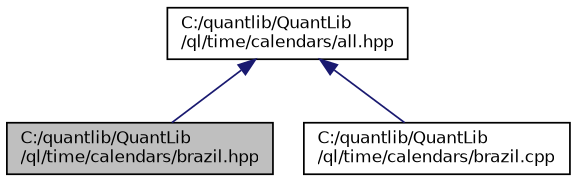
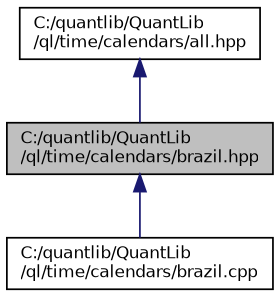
(369, 96) -> (140, 215)
